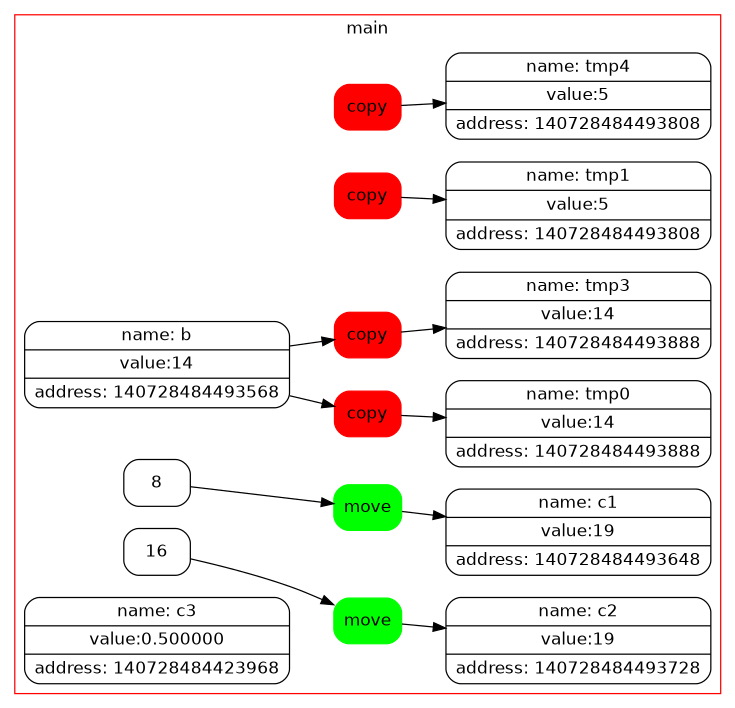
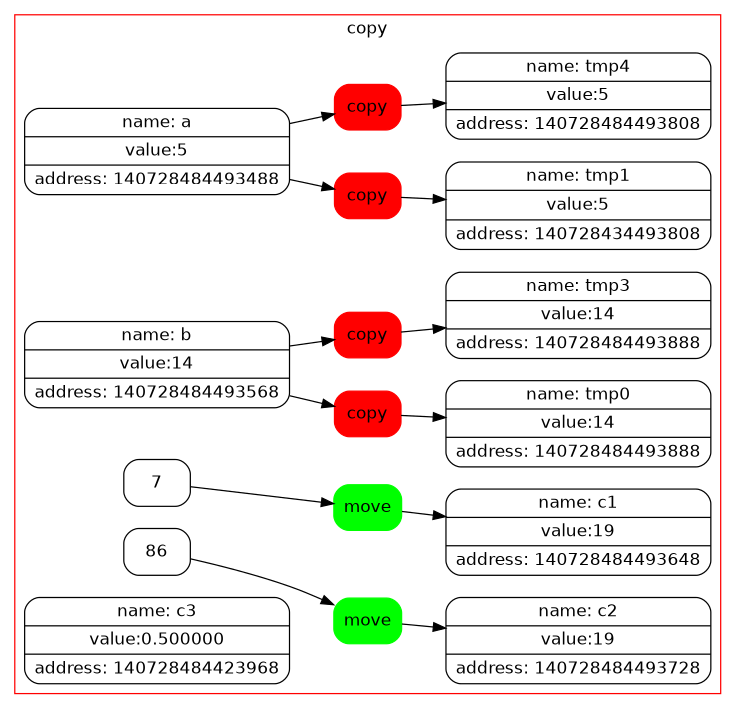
(368, 29) -> (368, 29)
none -> (157, 152)
(578, 234) -> (578, 234)
(157, 483) -> (157, 483)
(157, 552) -> (157, 552)
